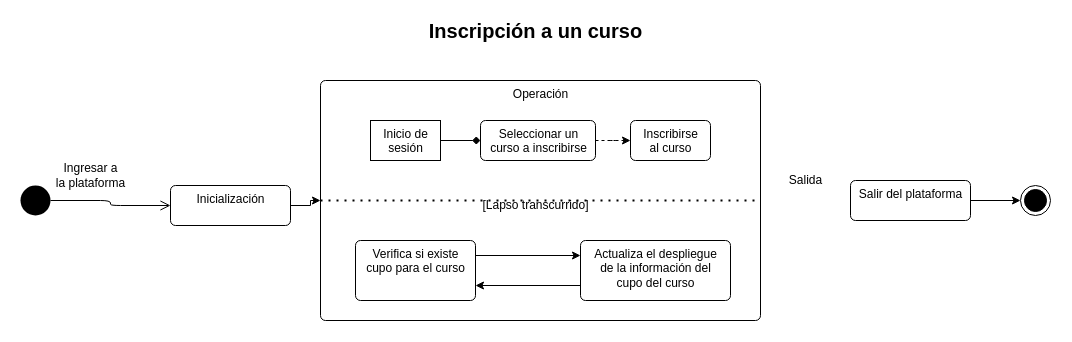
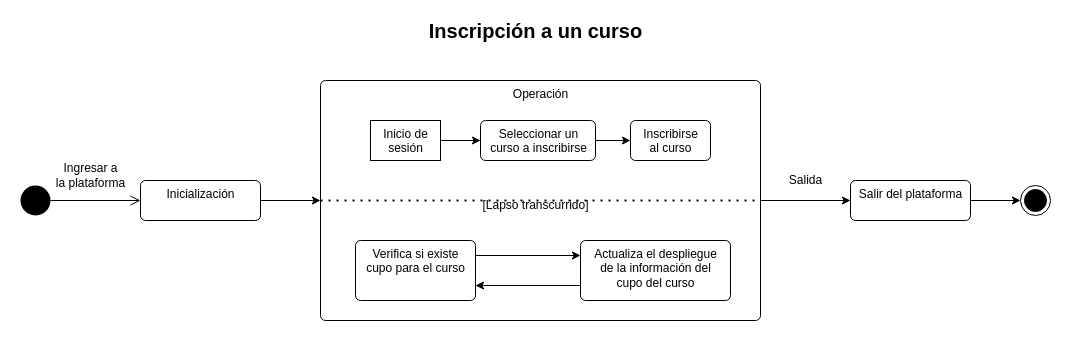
(472, 141) -> (472, 141)
(614, 141) -> (614, 141)
none -> (803, 201)
(231, 206) -> (201, 201)
